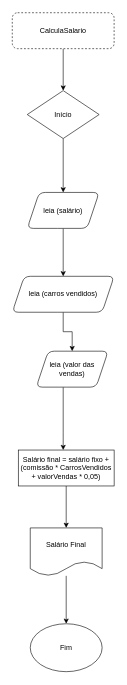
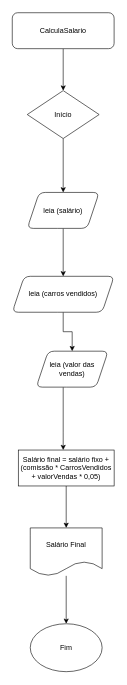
(63, 30) -> (63, 30)
